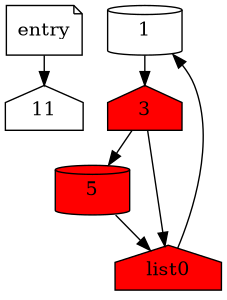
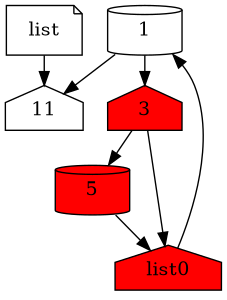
(44, 30) -> (44, 30)
none -> (95, 70)
